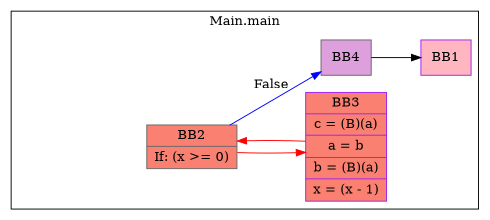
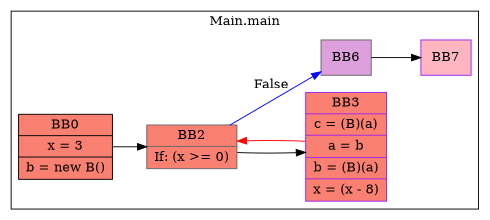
(346, 58) -> (346, 58)
(446, 58) -> (446, 58)
none -> (66, 147)
(267, 153) -> (267, 153)
(346, 190) -> (346, 190)
